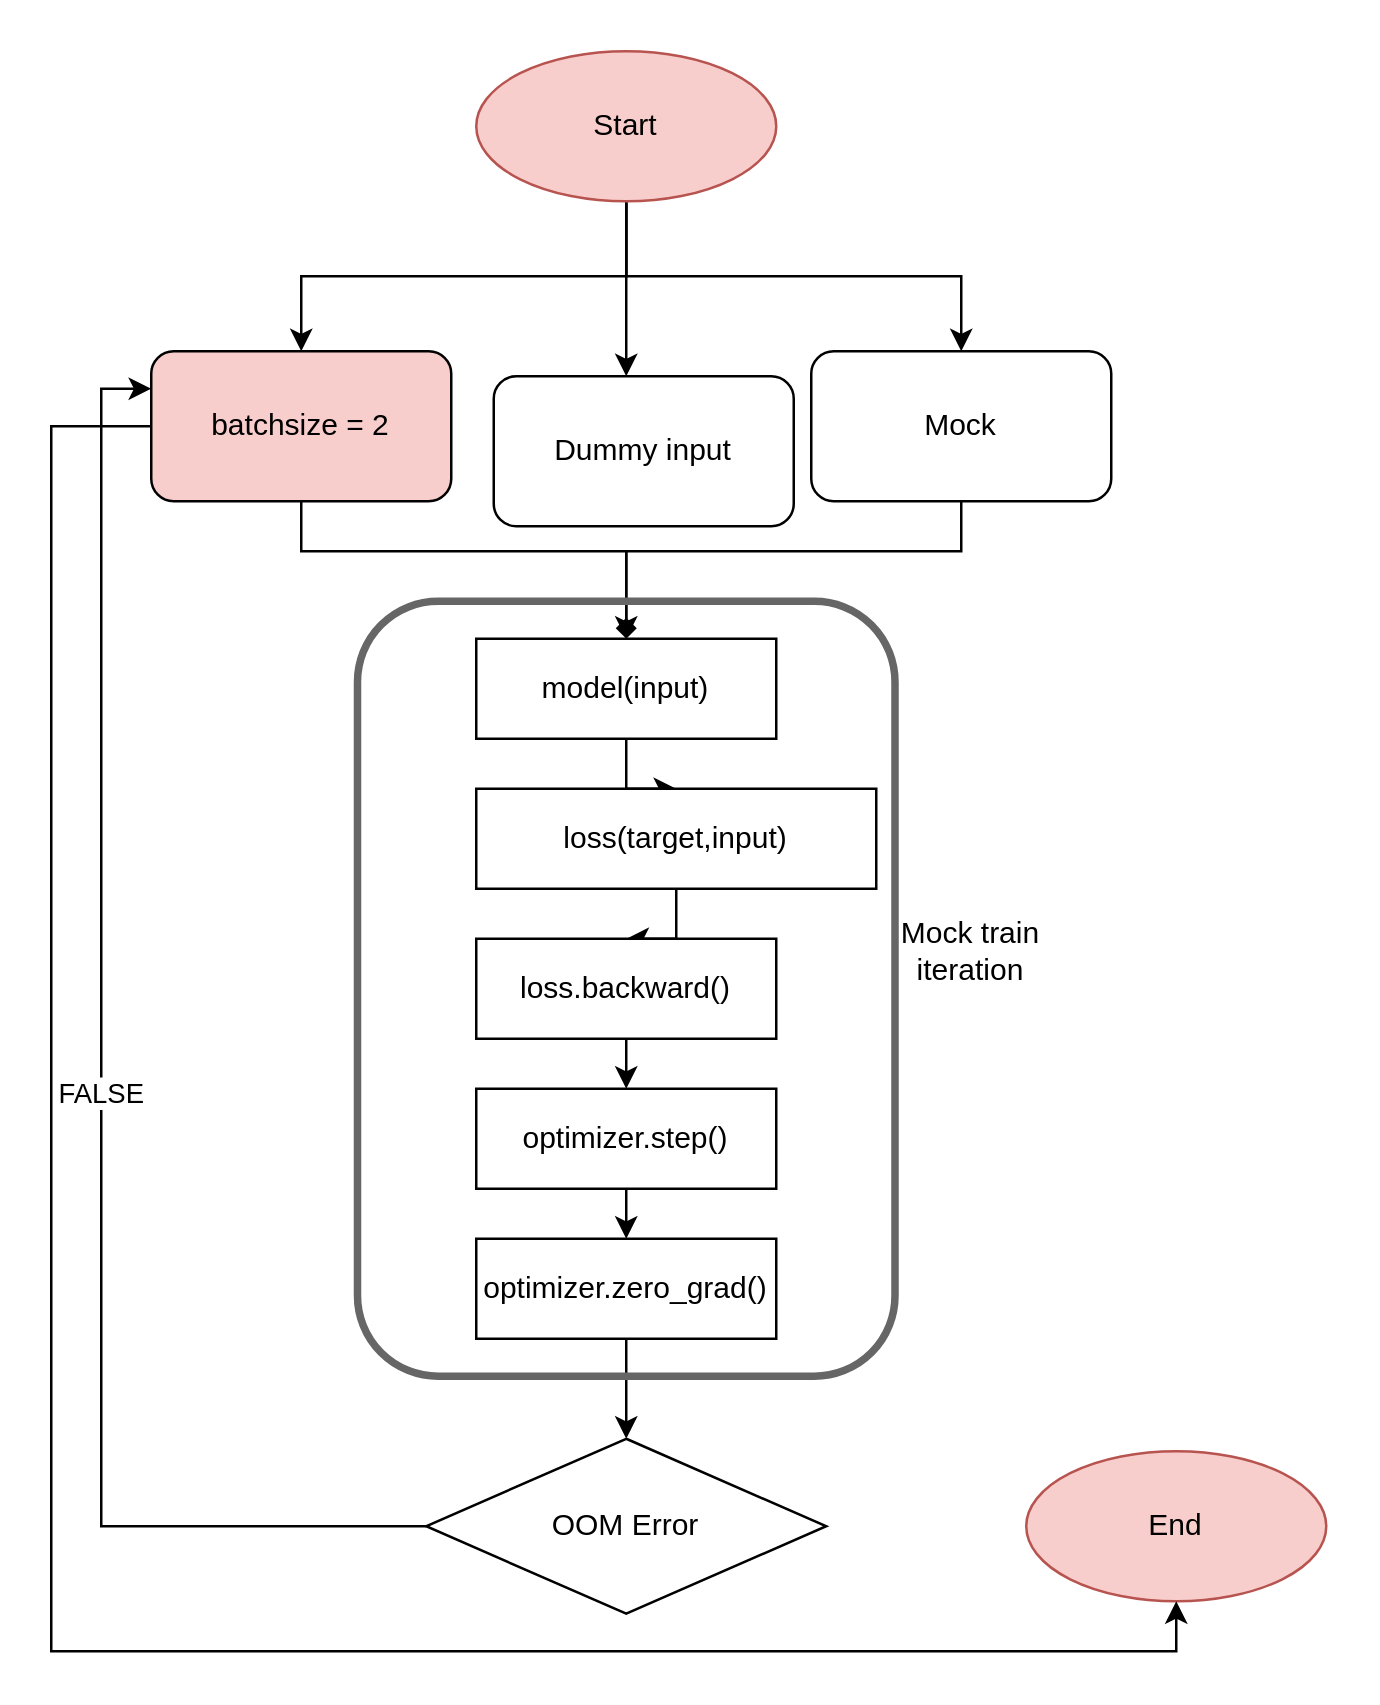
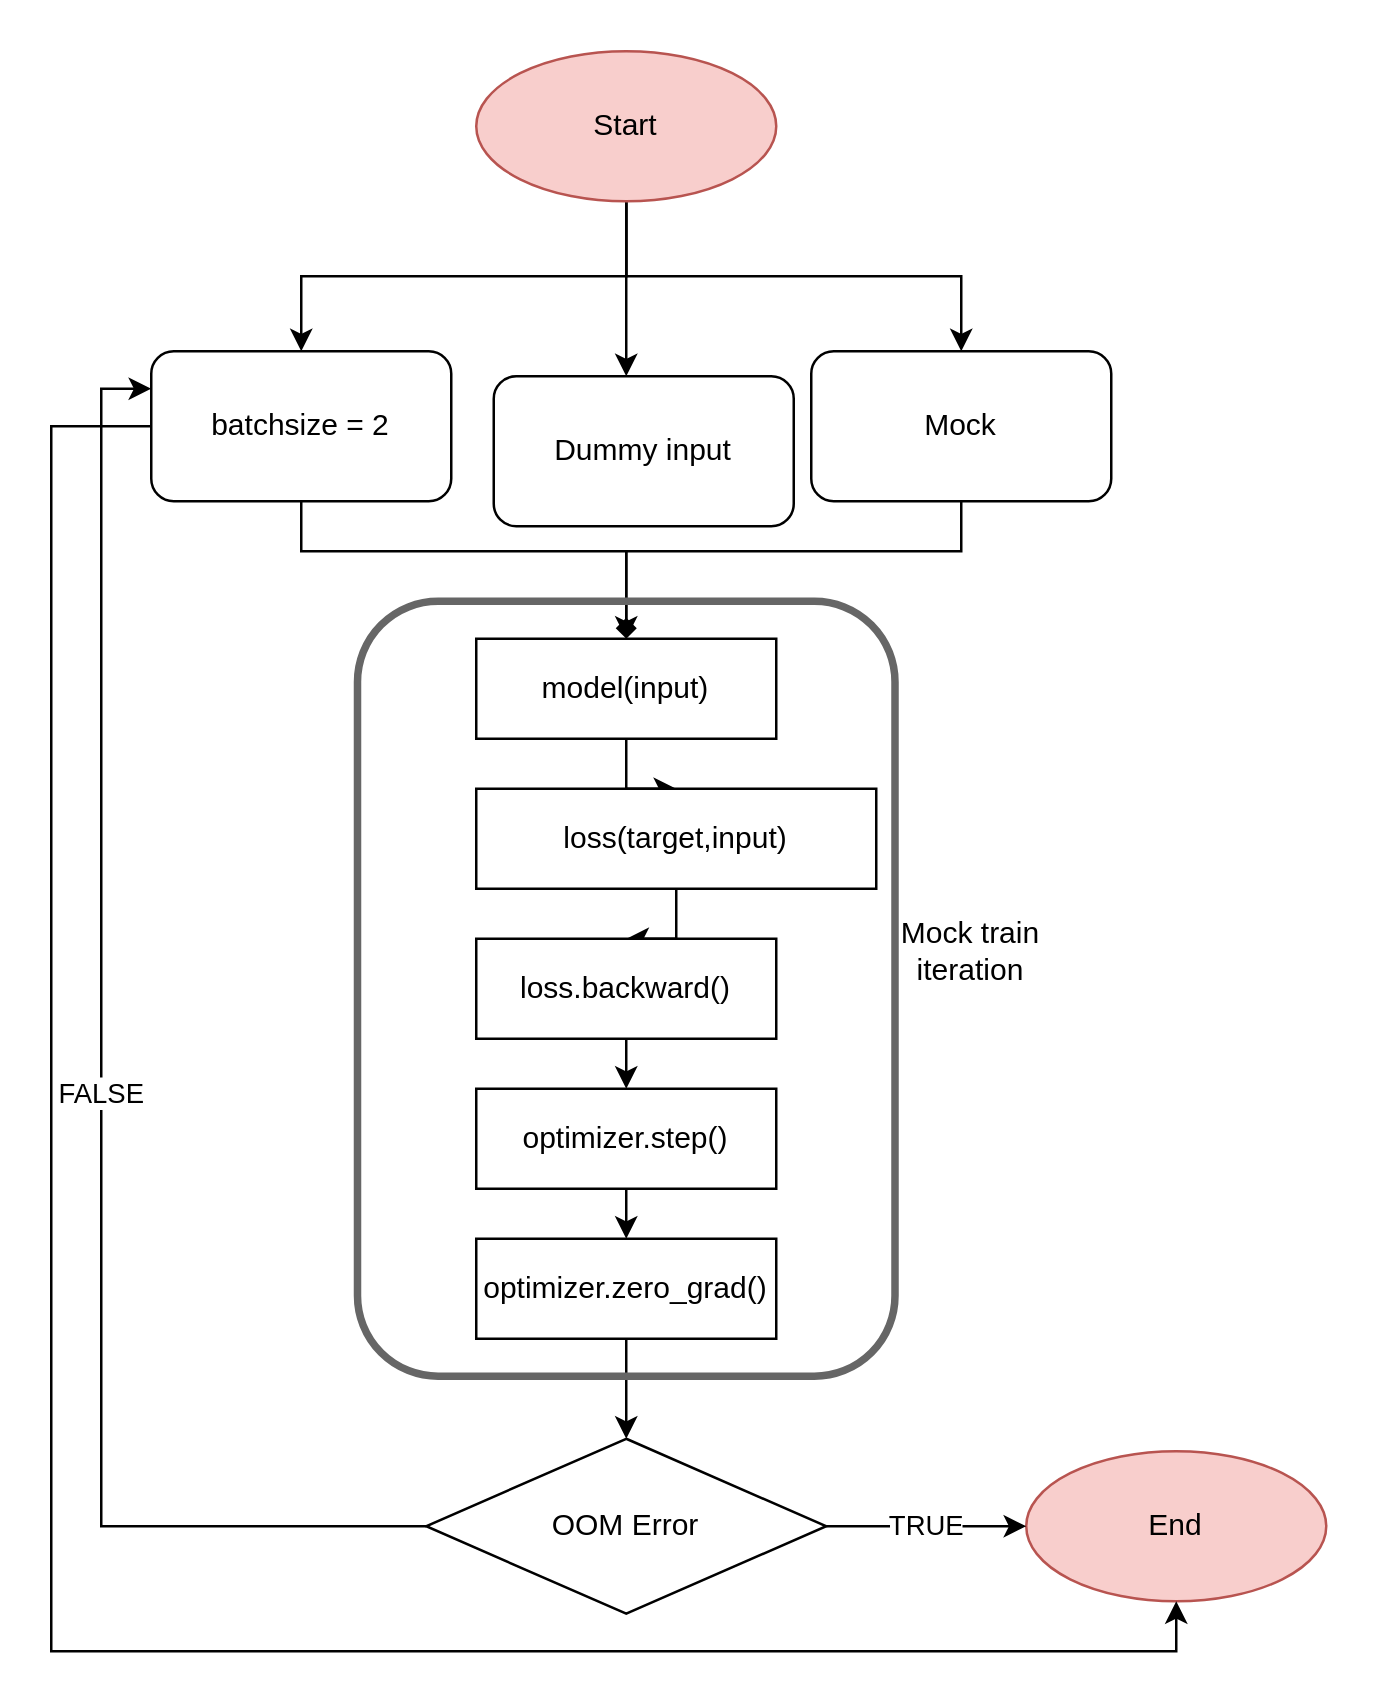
(301, 426) -> (301, 426)
none -> (878, 1526)
